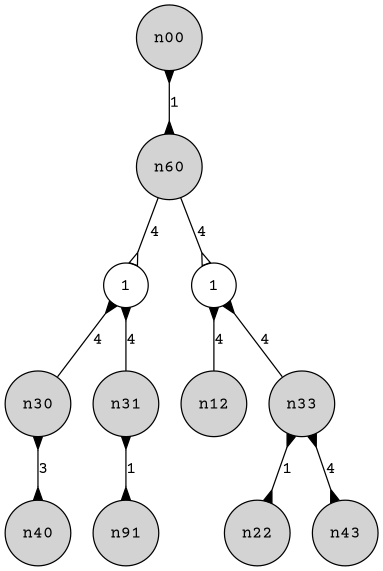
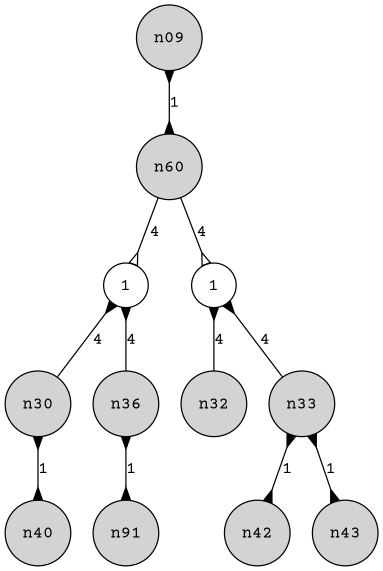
(169, 38) -> (169, 38)
(126, 404) -> (126, 404)
(214, 404) -> (214, 404)
(44, 468) -> (44, 468)
(331, 468) -> (331, 468)
(257, 533) -> (257, 533)
